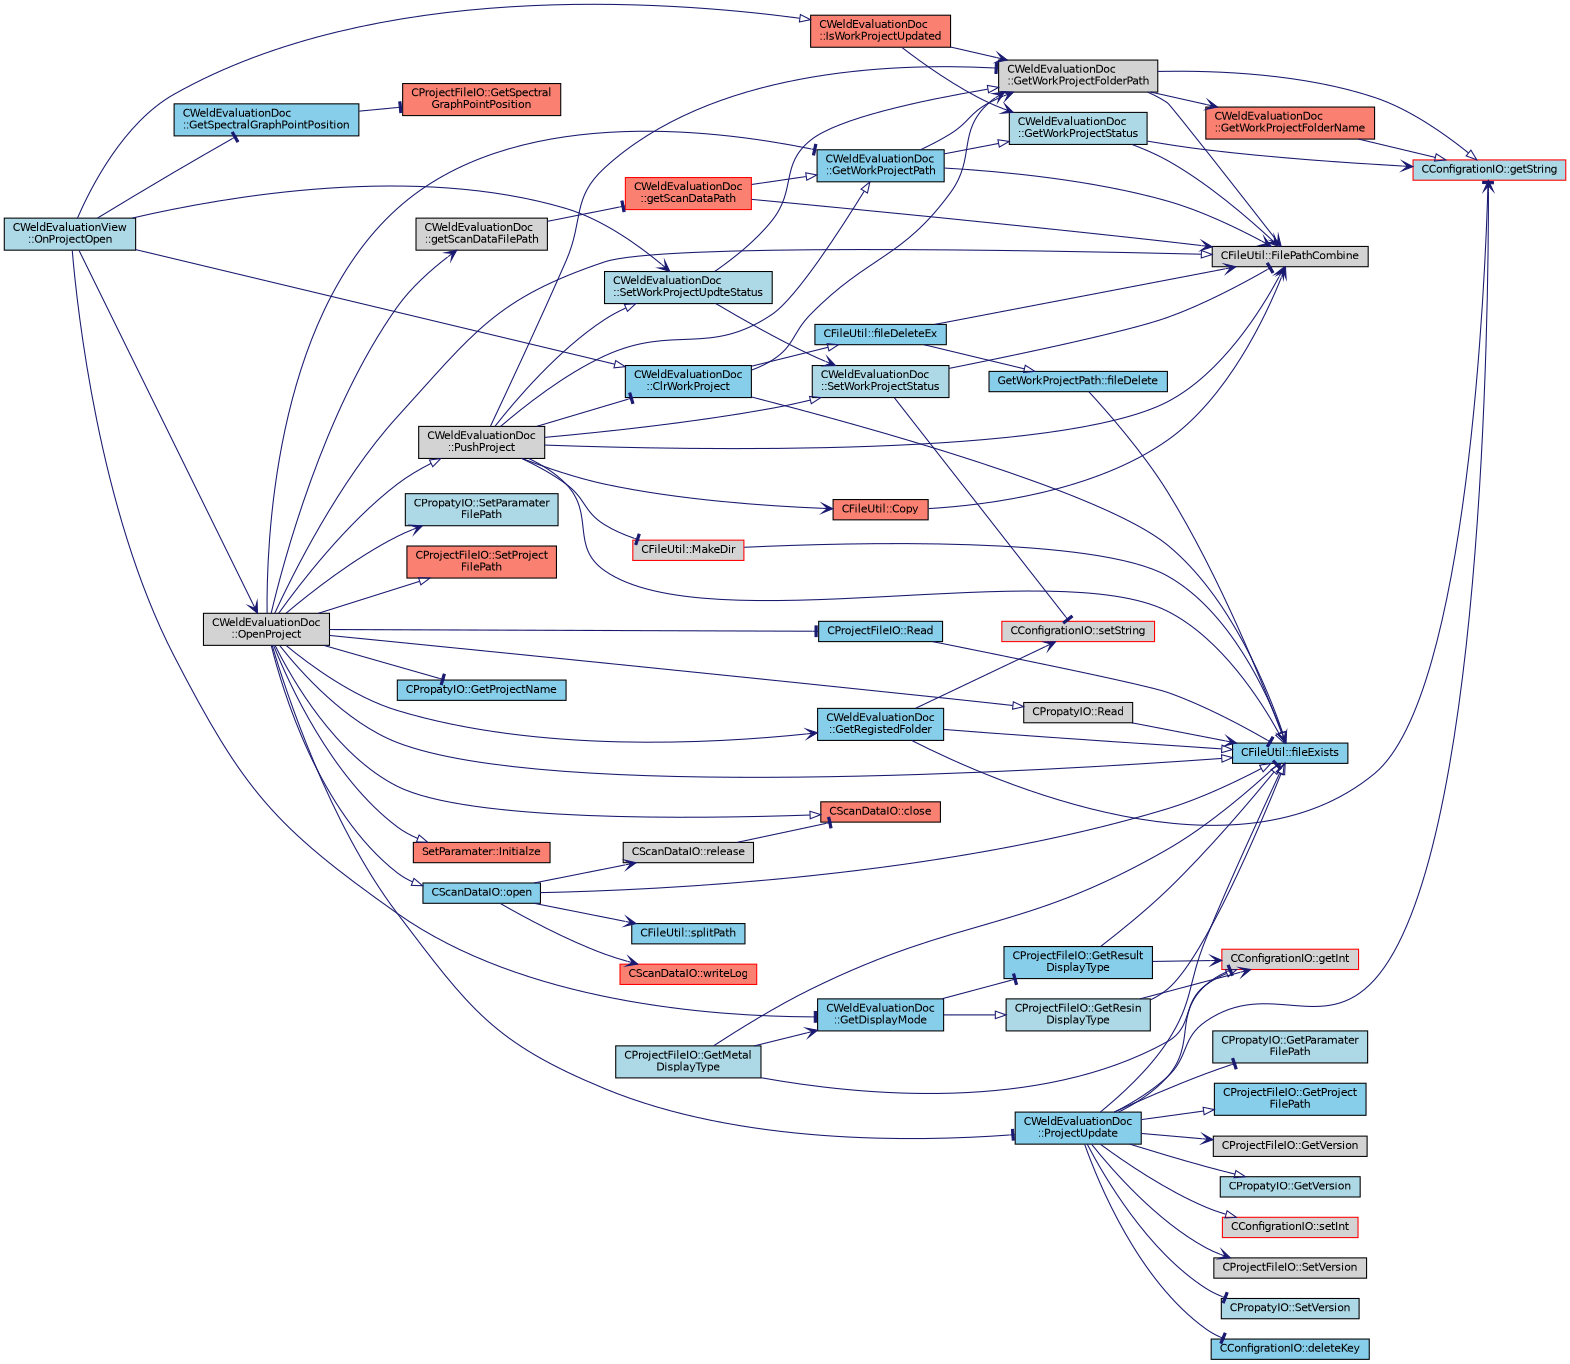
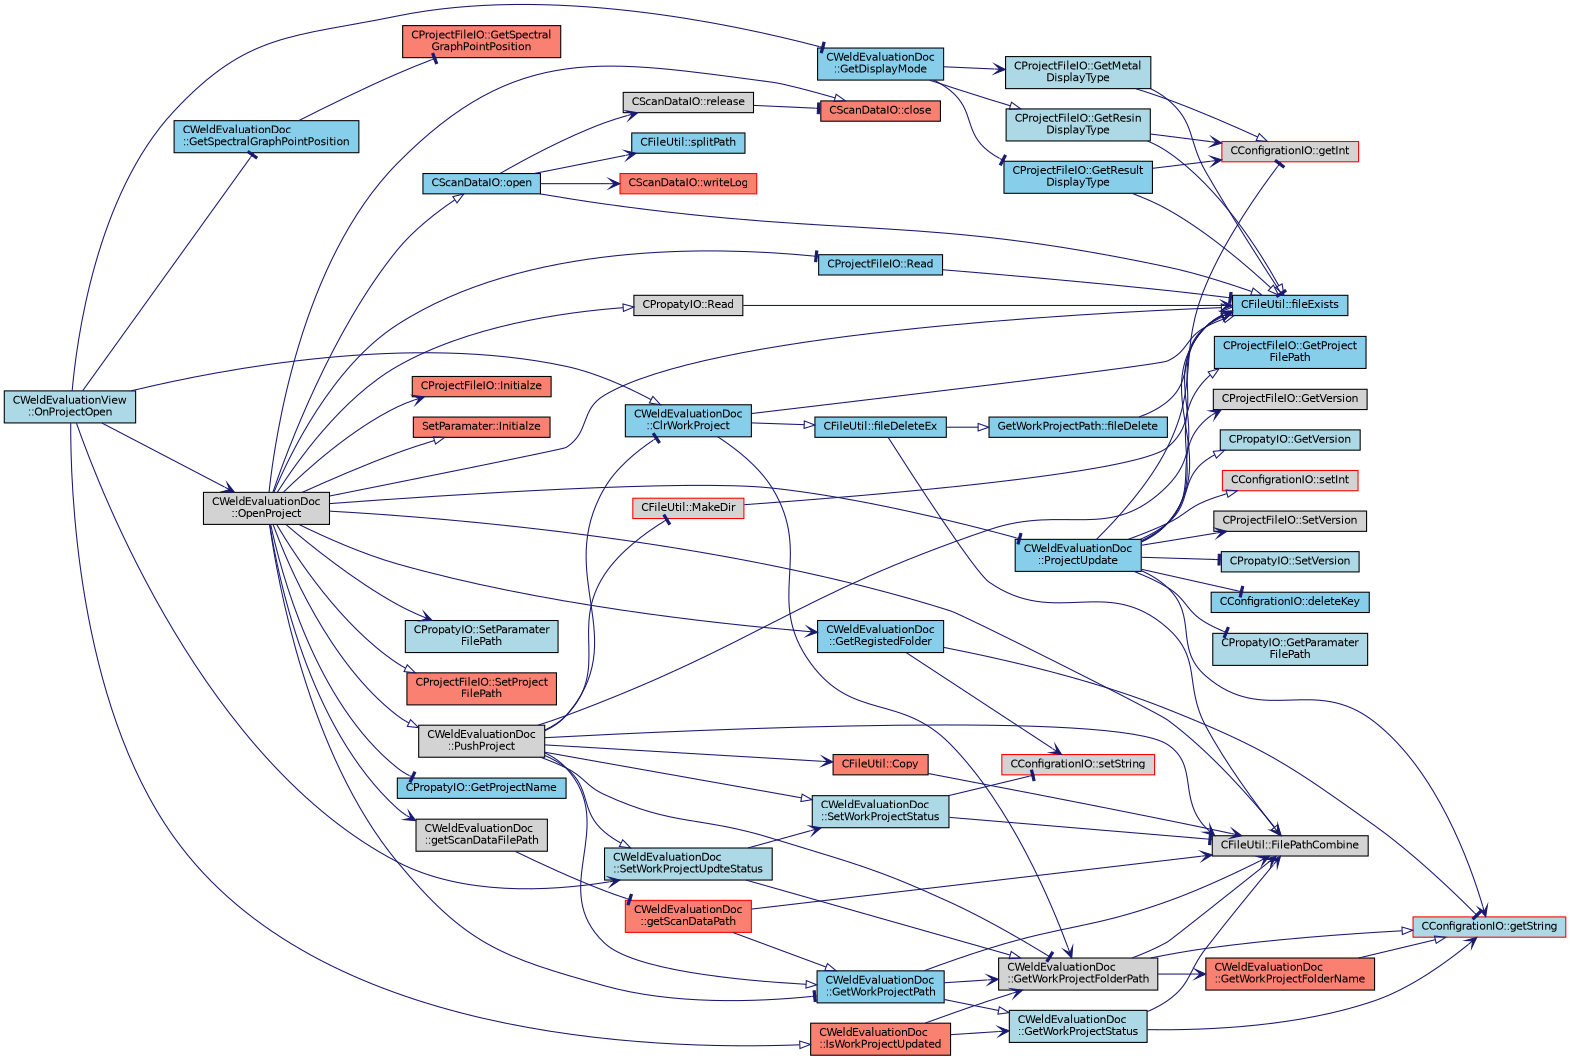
none -> (482, 387)
(1083, 740) -> none
(781, 1039) -> (969, 68)
